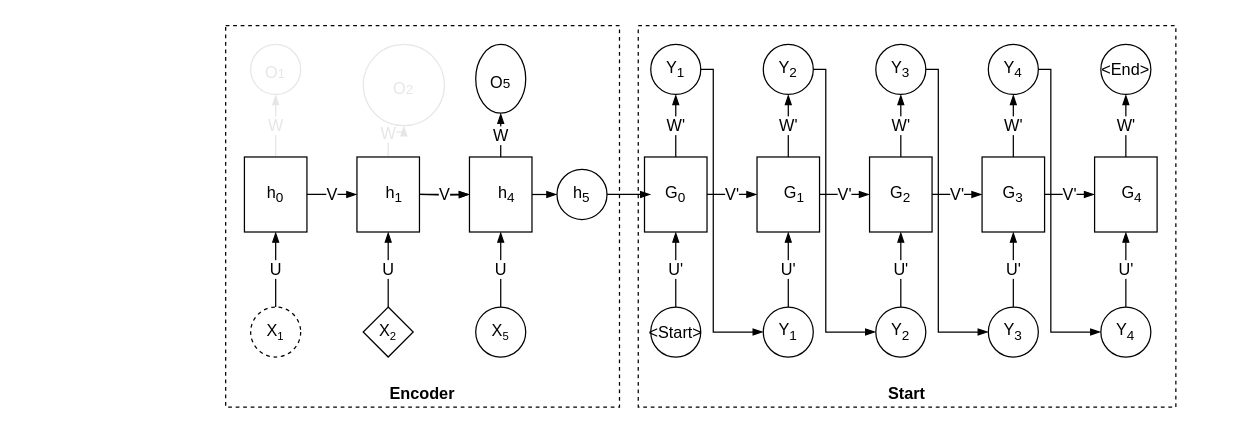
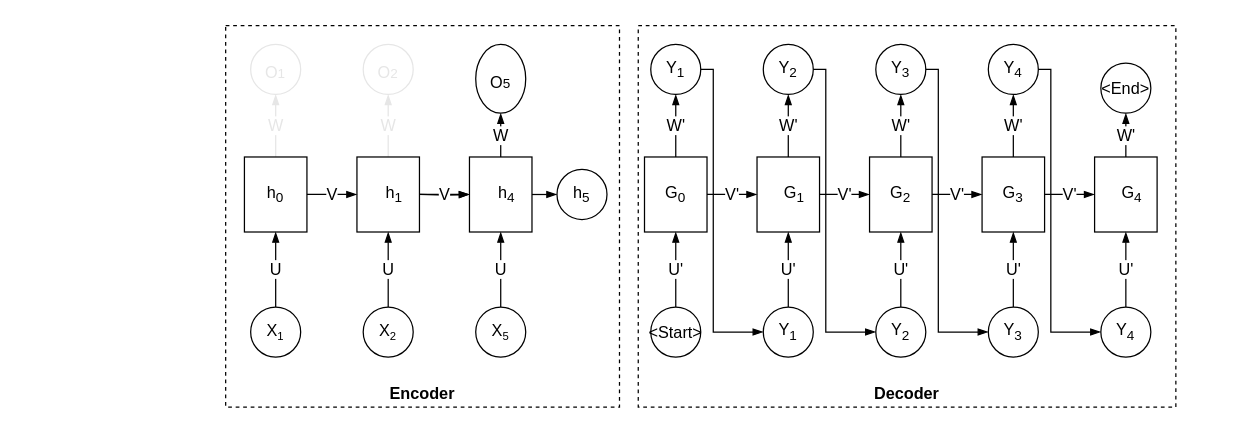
(1126, 69) -> (1126, 88)
(404, 85) -> (388, 69)
(629, 194) -> none
(276, 332) -> (276, 332)
(388, 332) -> (388, 332)
(907, 393) -> (907, 393)
